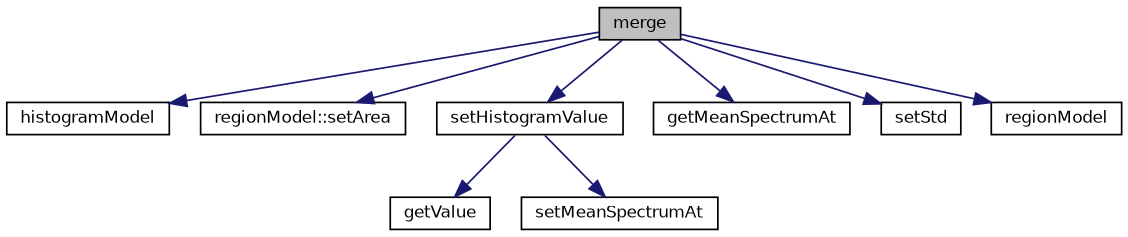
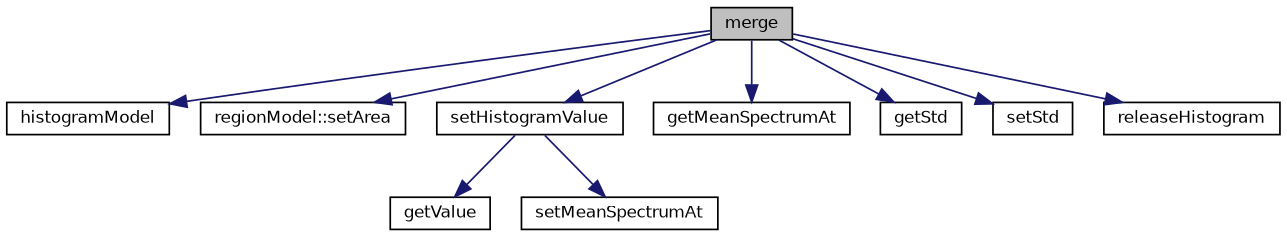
none -> (921, 119)
(1056, 119) -> (1192, 119)
